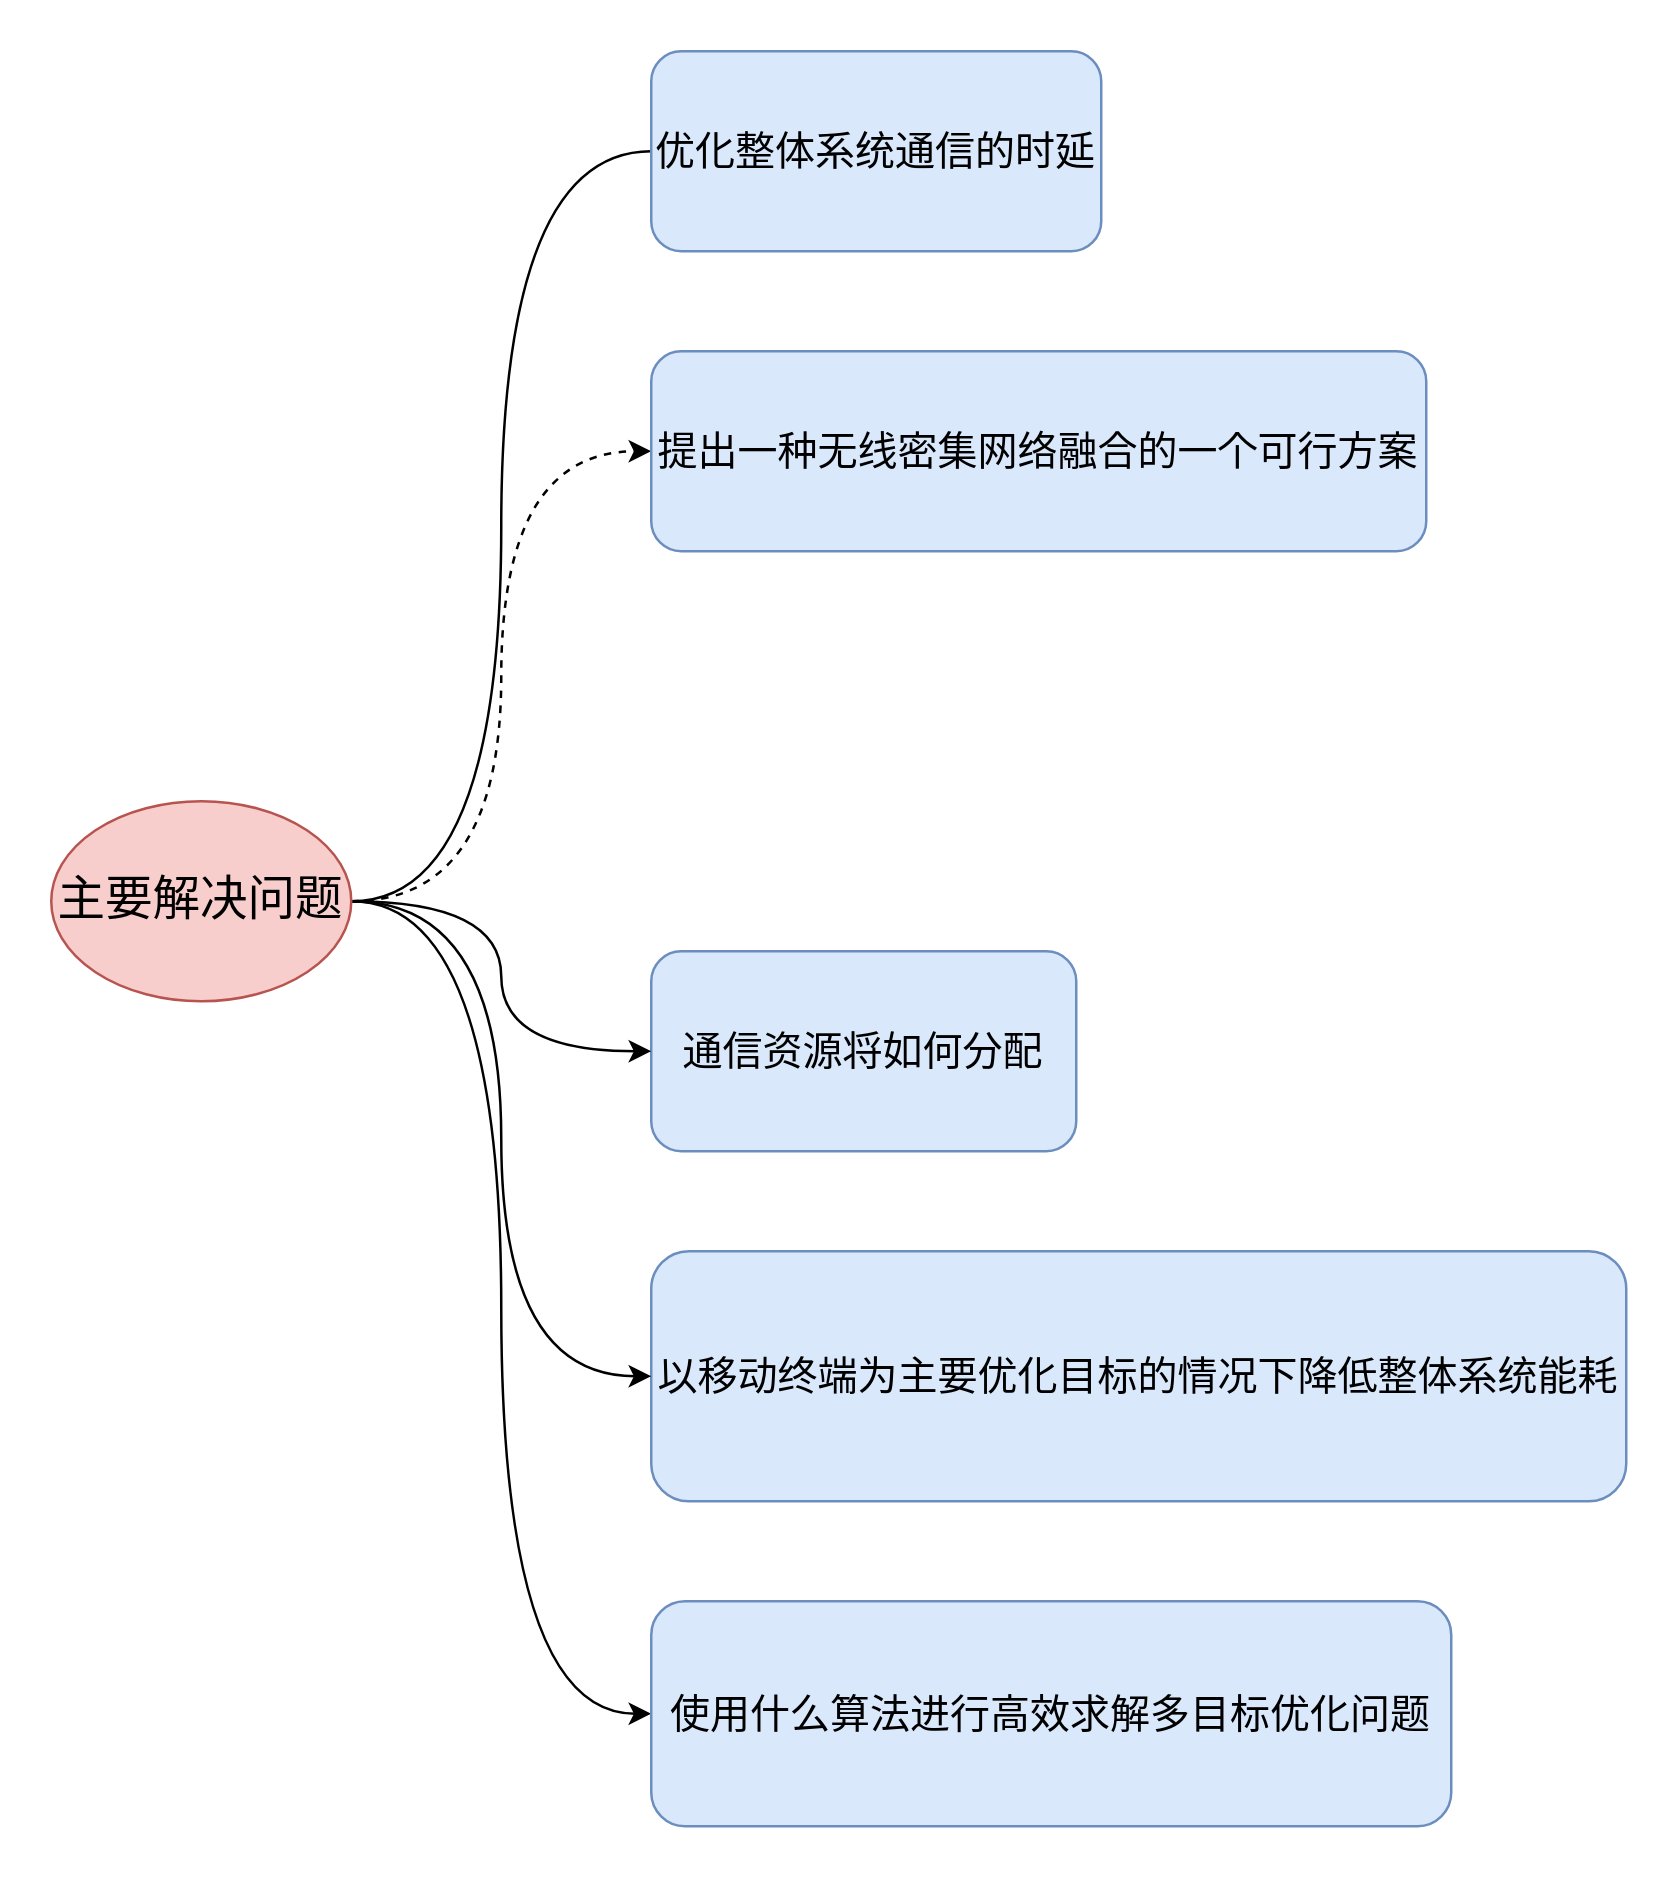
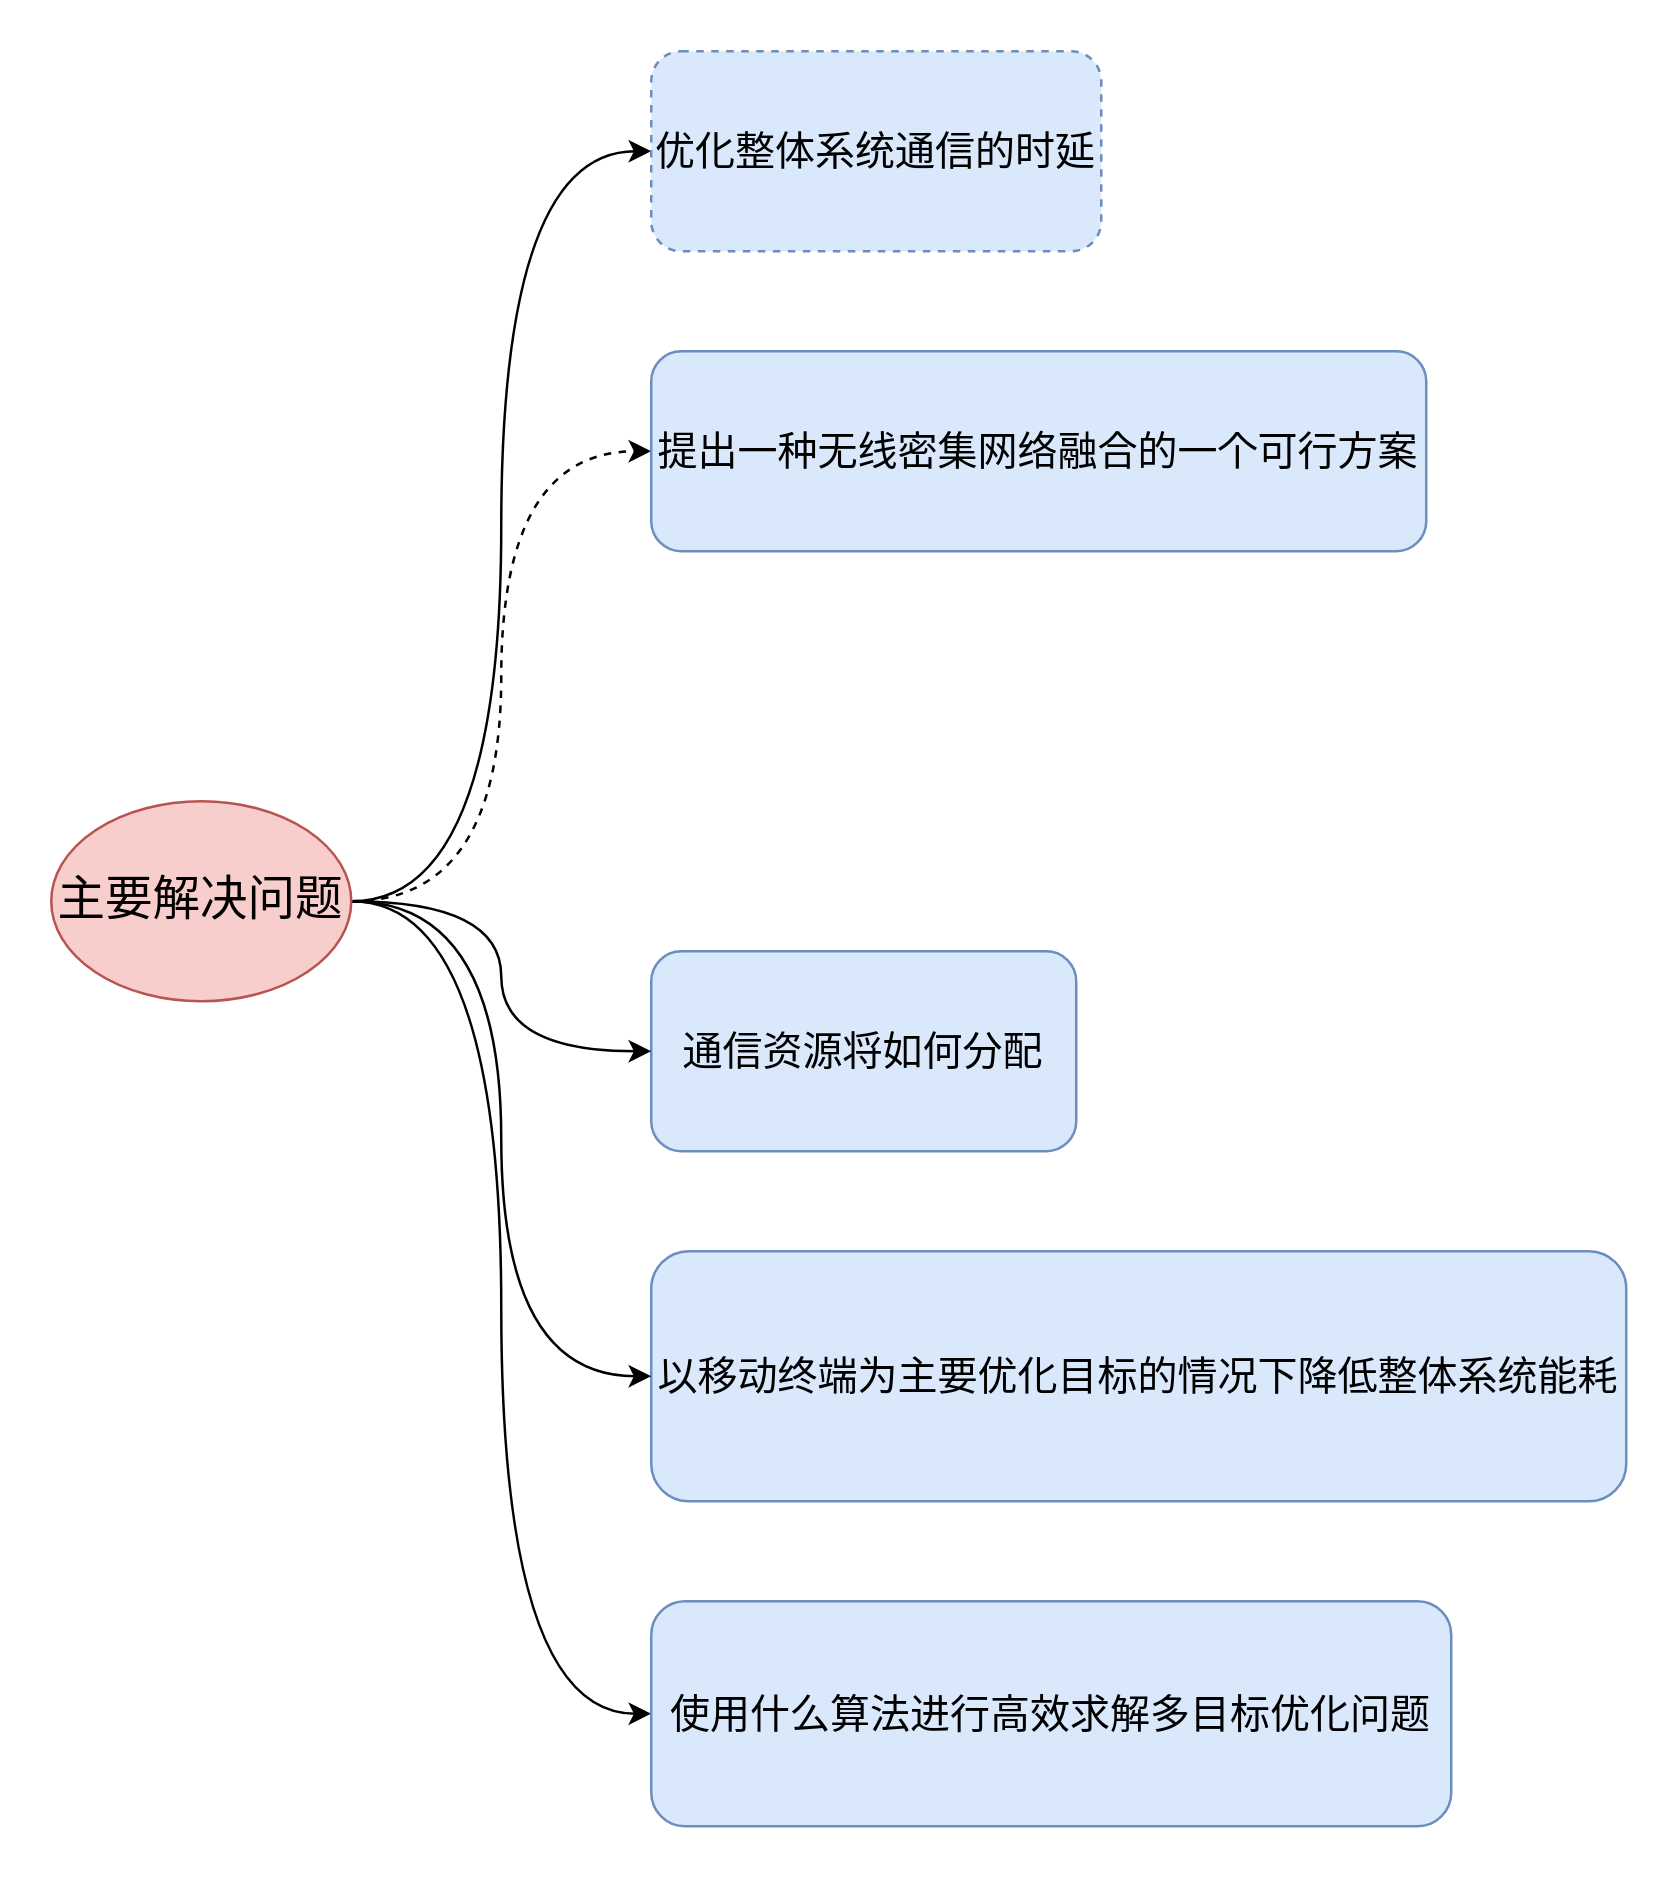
(876, 151) -> (876, 151)
(537, 251) -> (532, 255)
